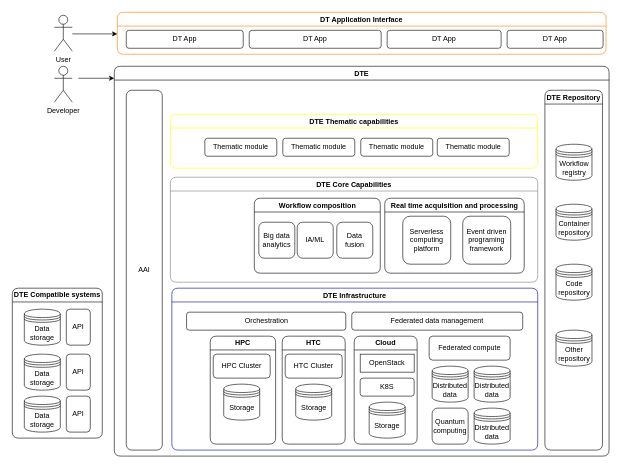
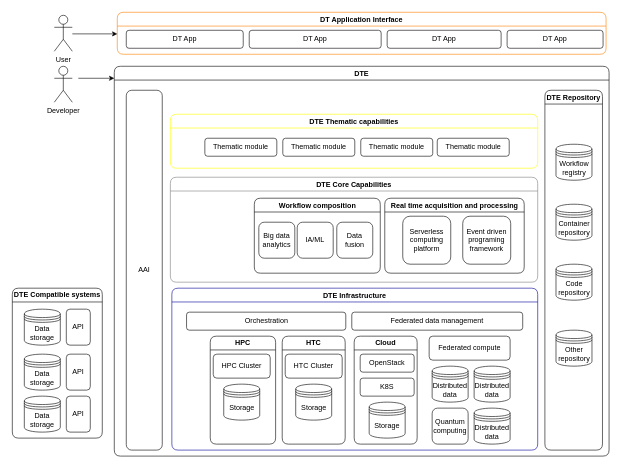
(387, 363) -> (387, 363)
